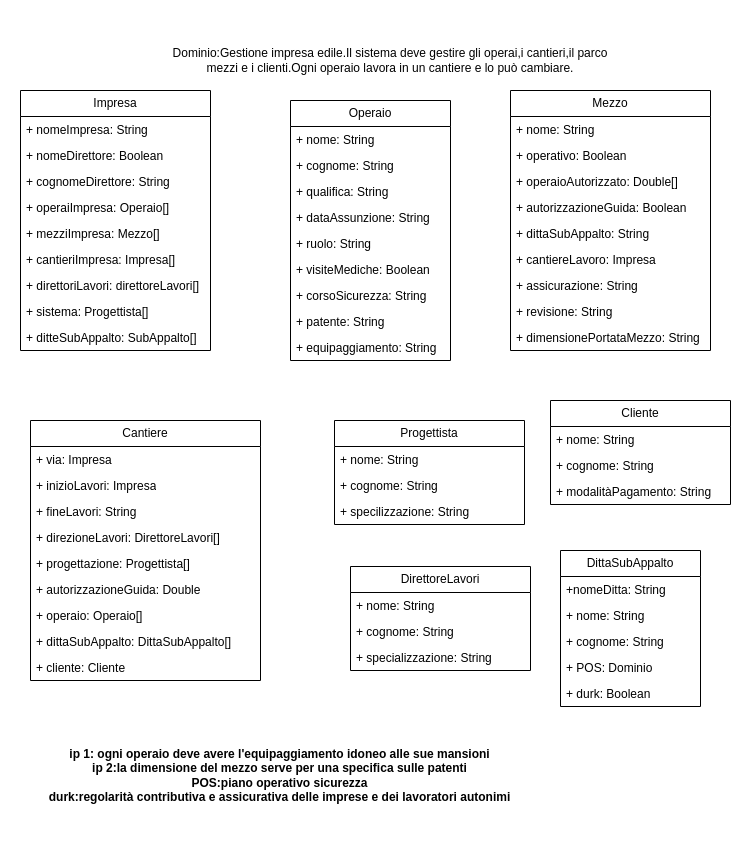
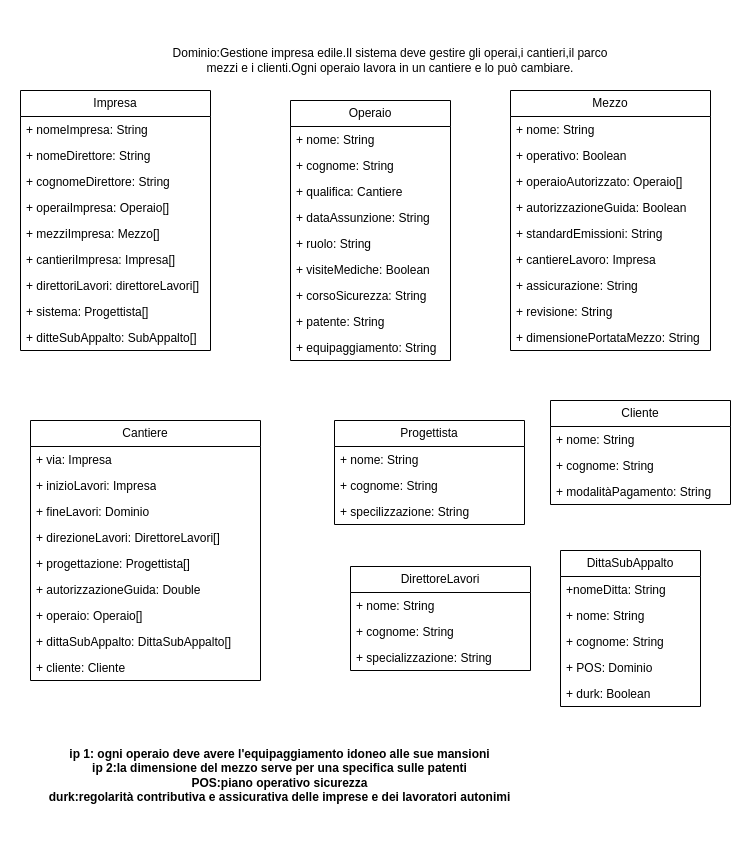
(99, 157) -> (96, 157)
(608, 183) -> (611, 183)
(349, 193) -> (356, 193)
(591, 235) -> (596, 235)
(94, 513) -> (96, 513)
